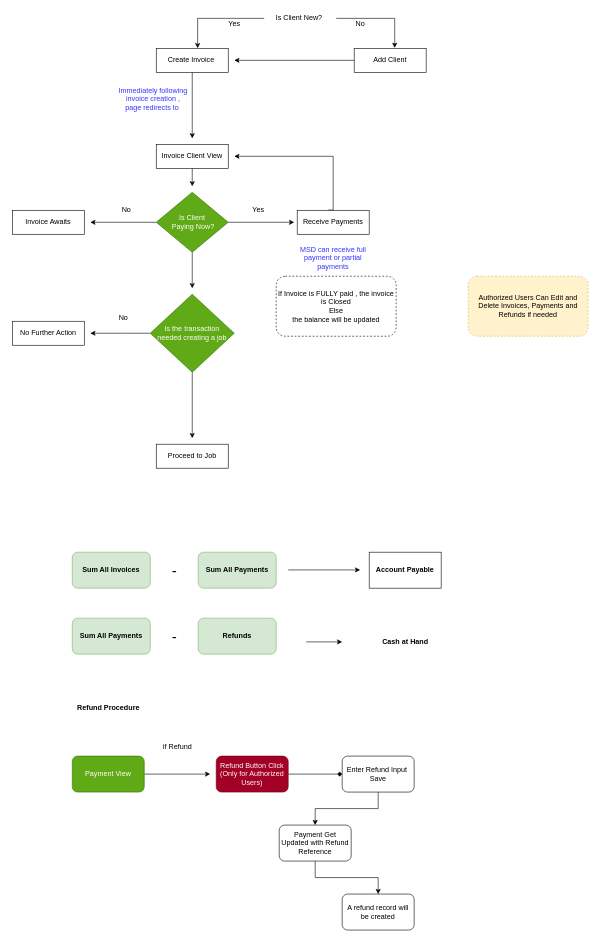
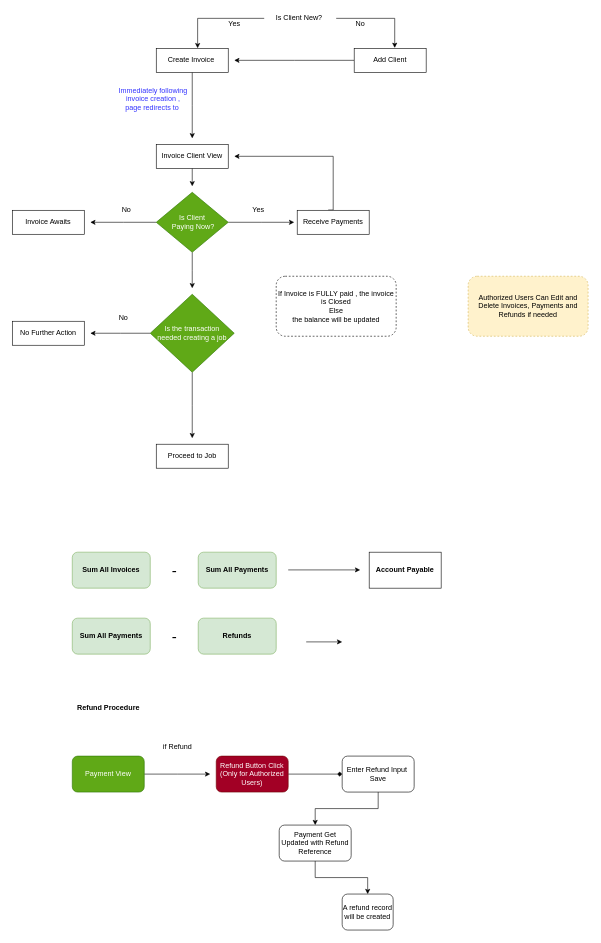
(333, 258) -> none
(405, 642) -> none
(378, 912) -> (368, 912)
